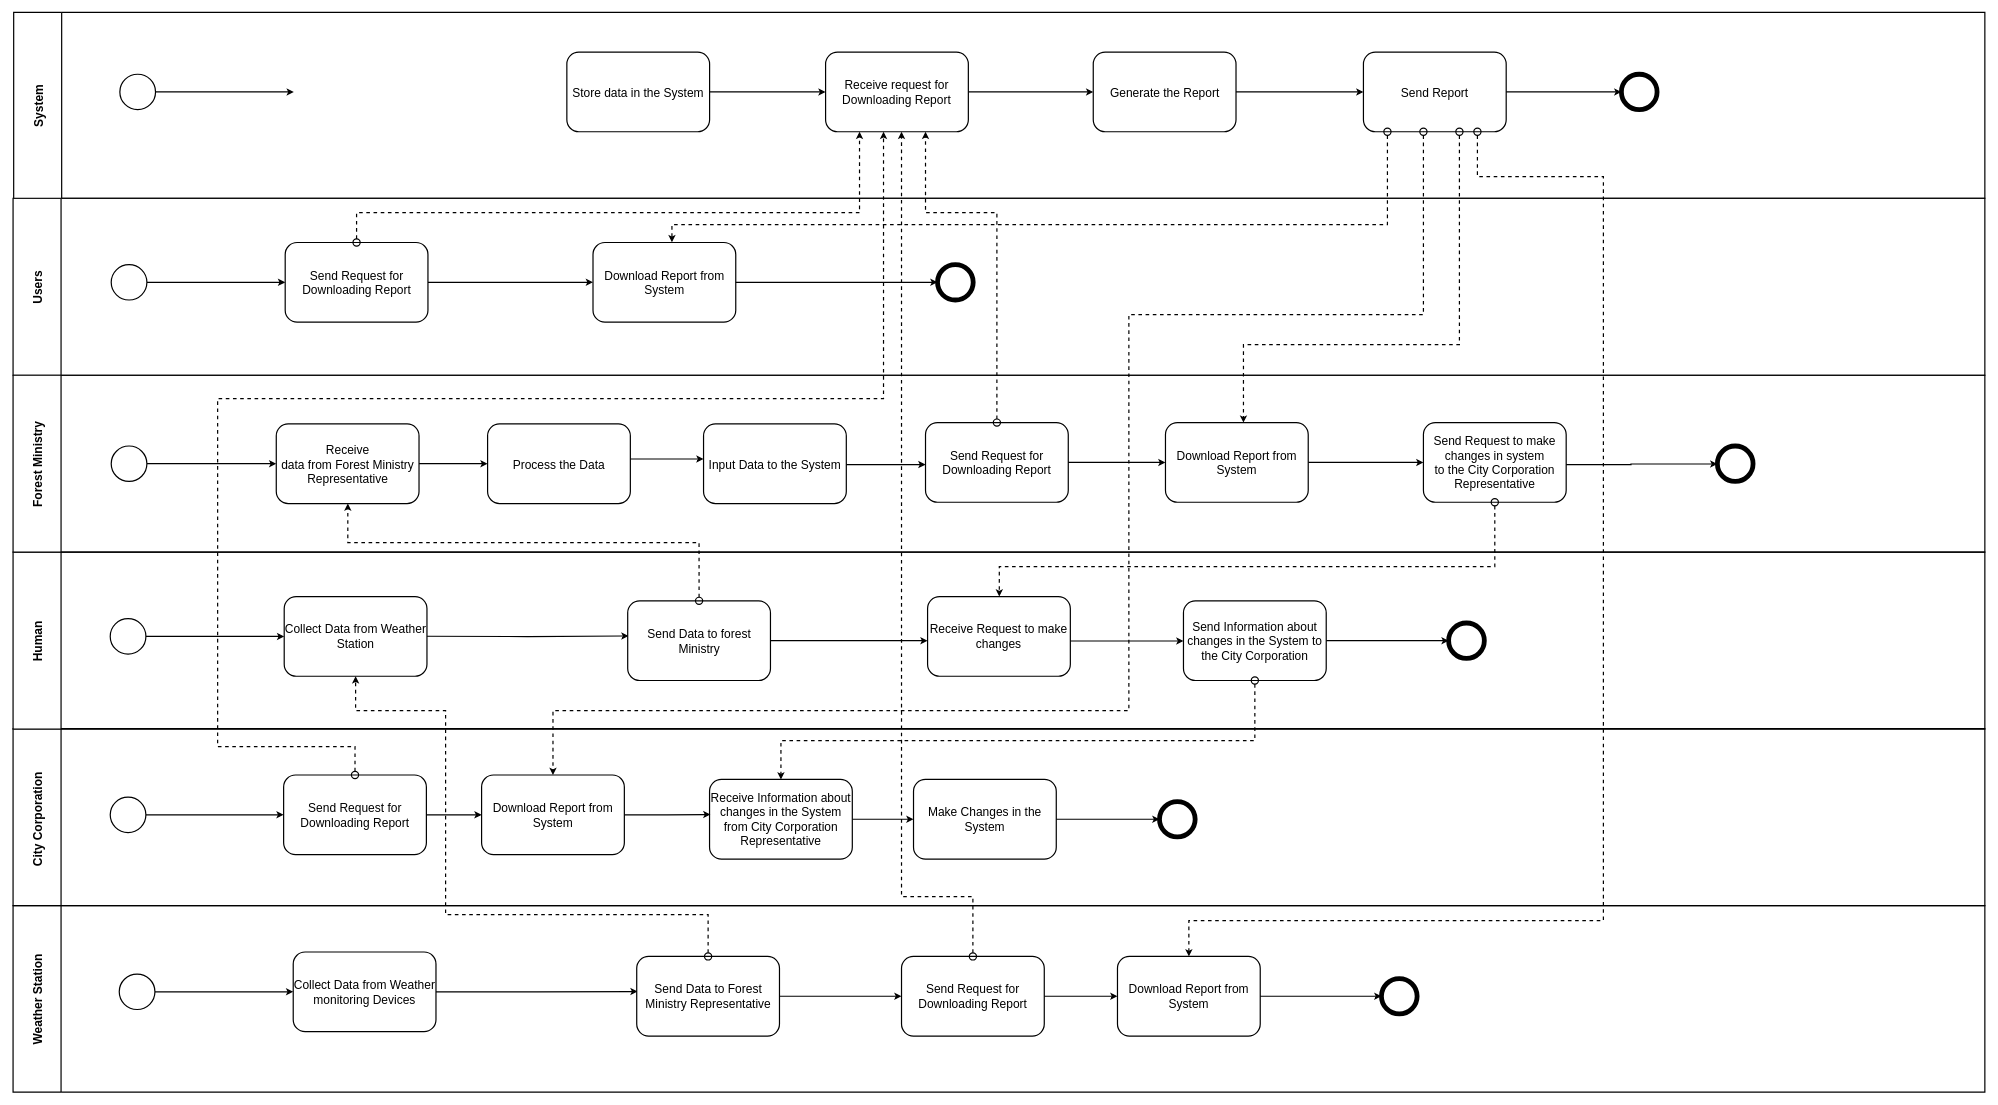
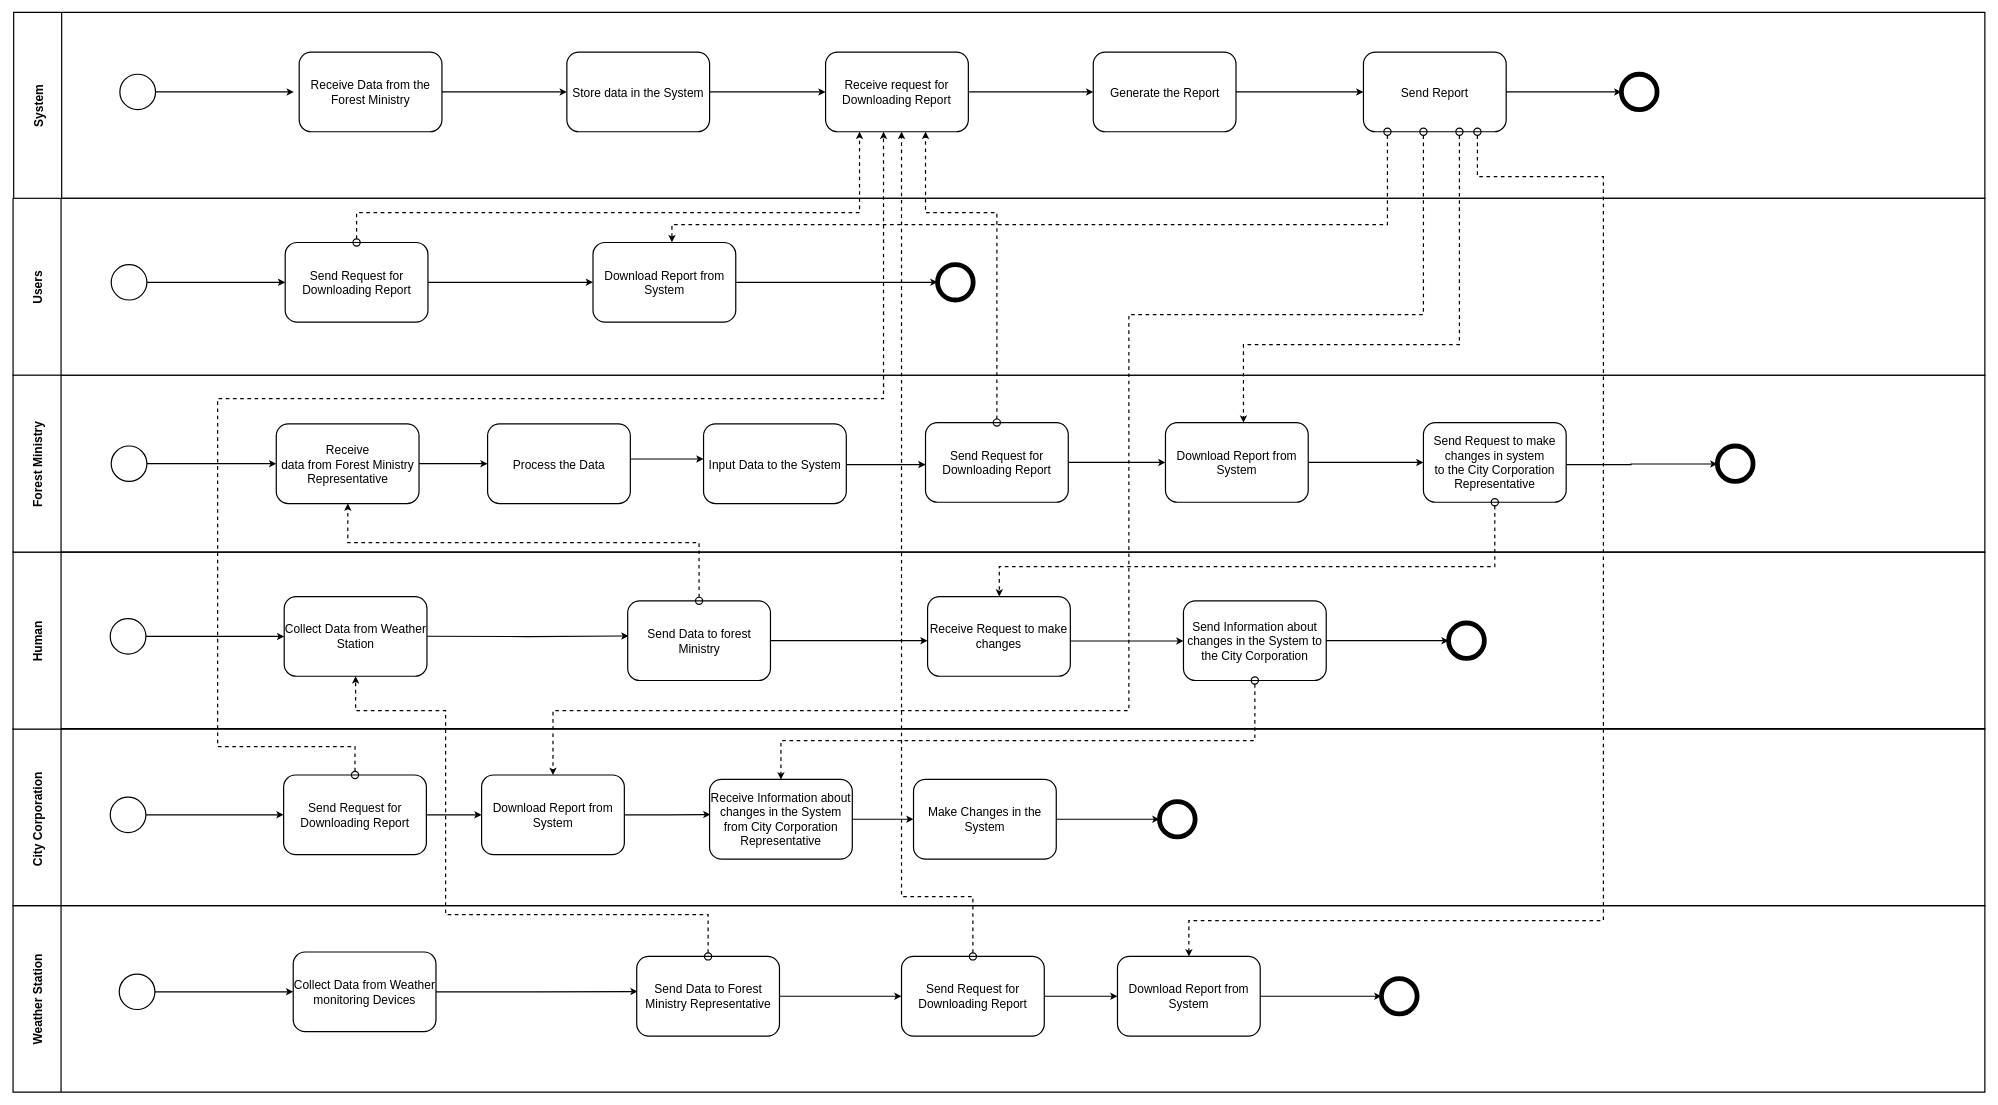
none -> (370, 92)
none -> (501, 92)
